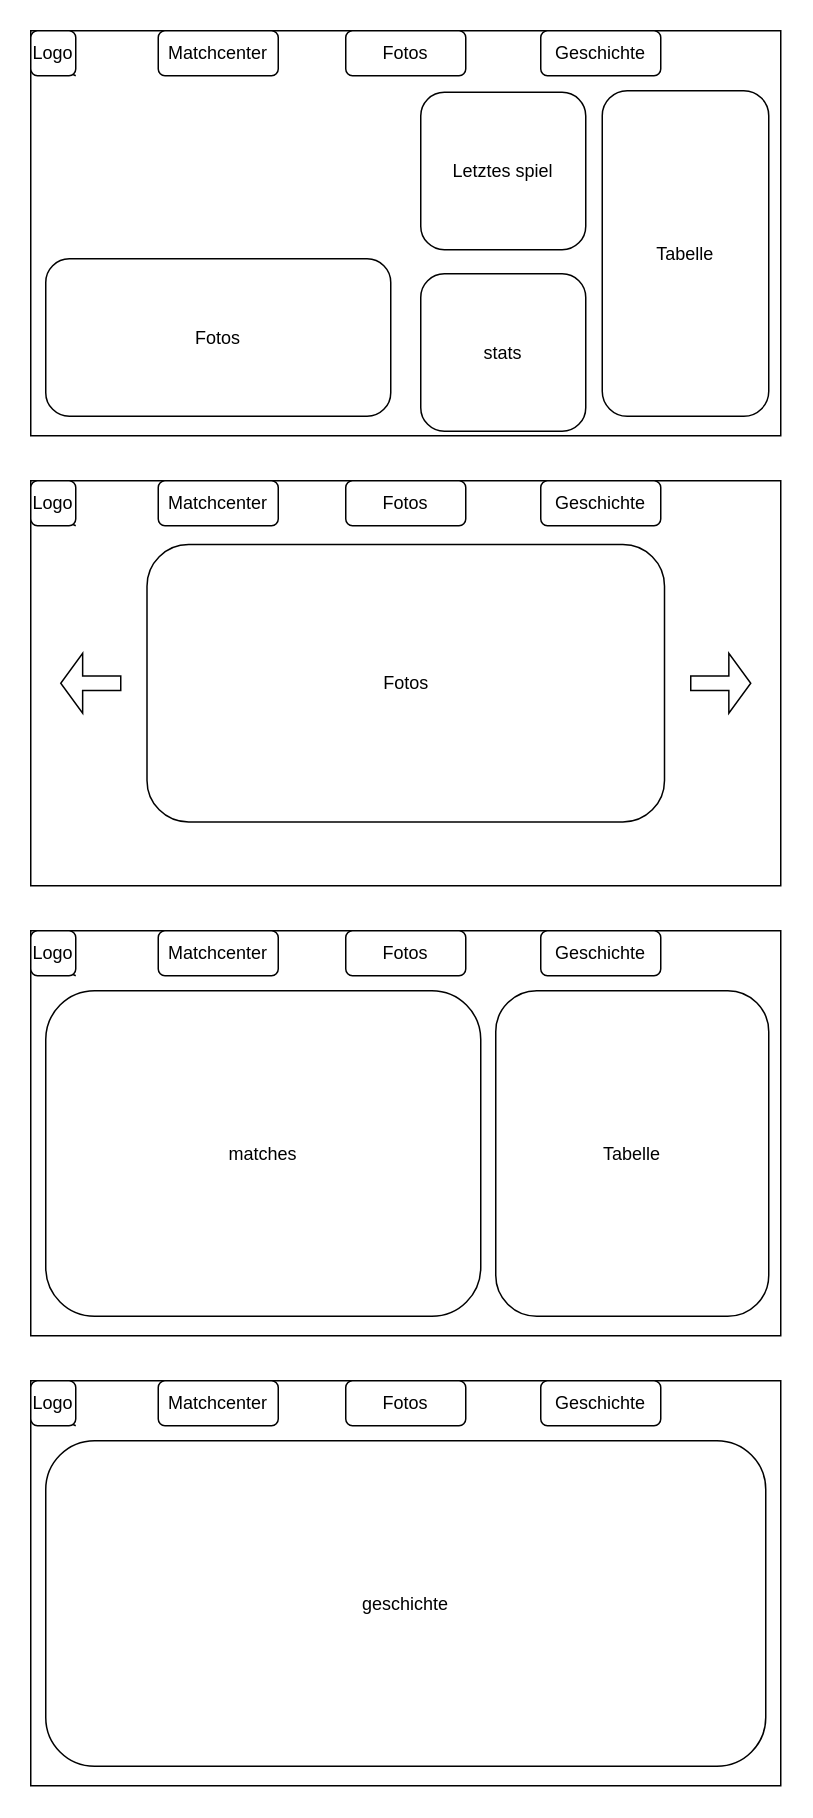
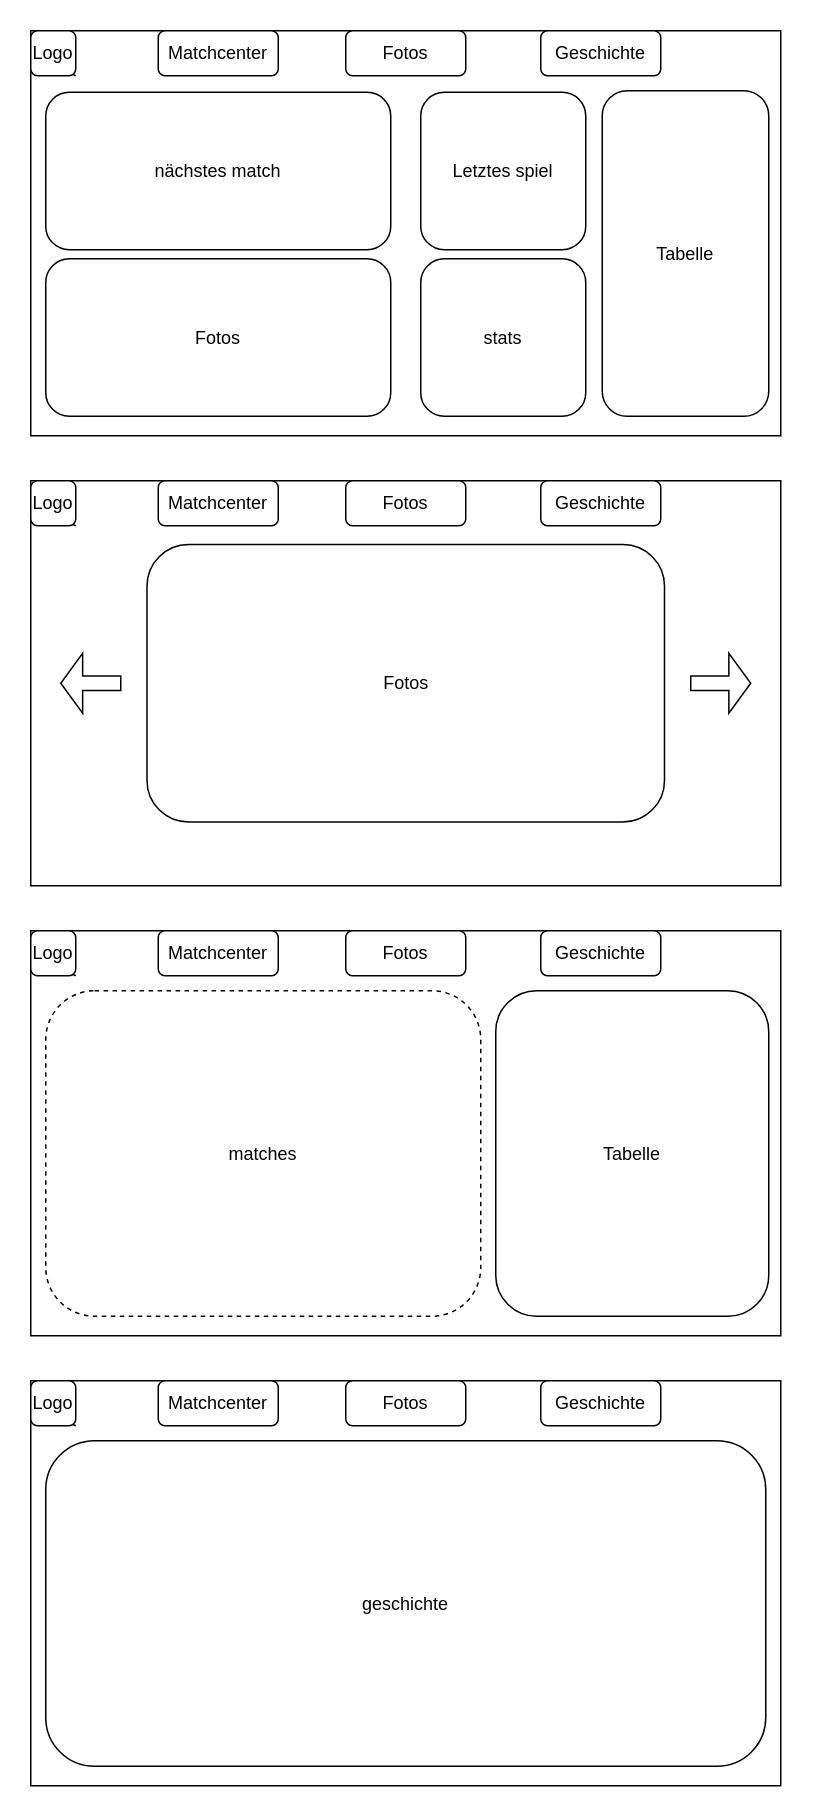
none -> (218, 171)
(503, 353) -> (503, 338)
(263, 1154) -> (263, 1154)
